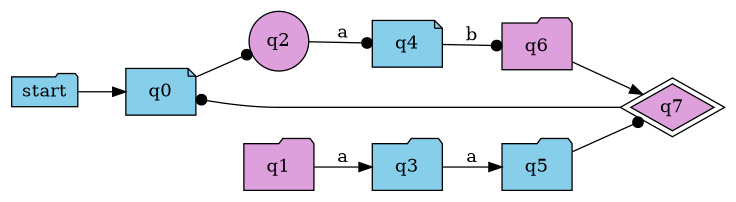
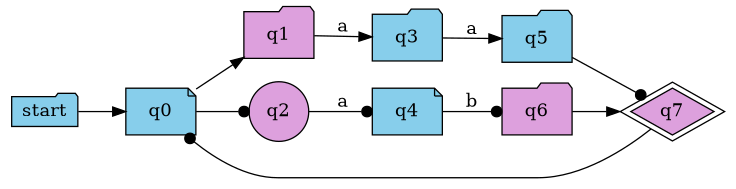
none -> (215, 77)
